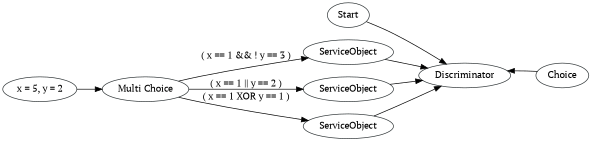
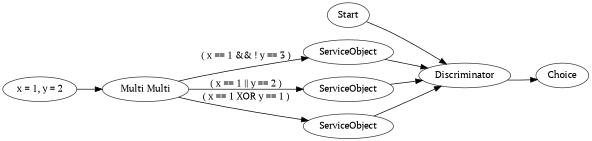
(526, 71) -> (519, 80)
(40, 89) -> (40, 89)
(145, 89) -> (145, 89)
